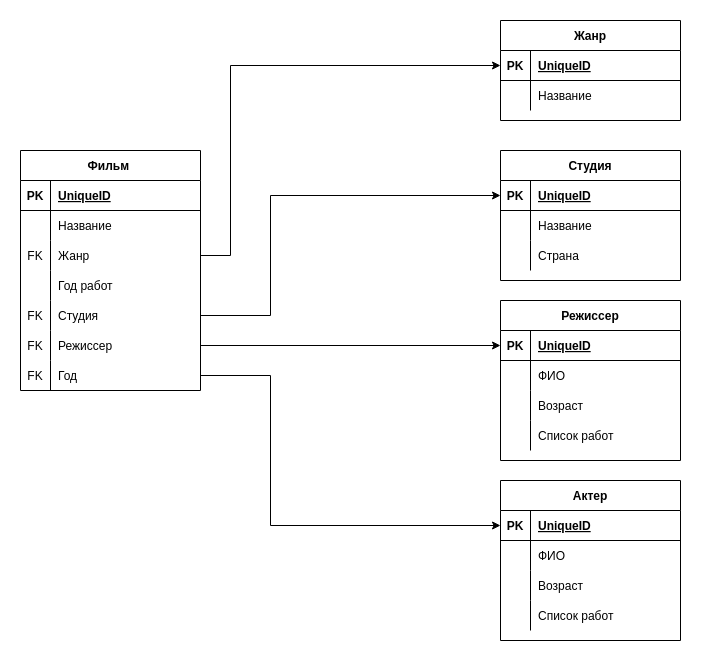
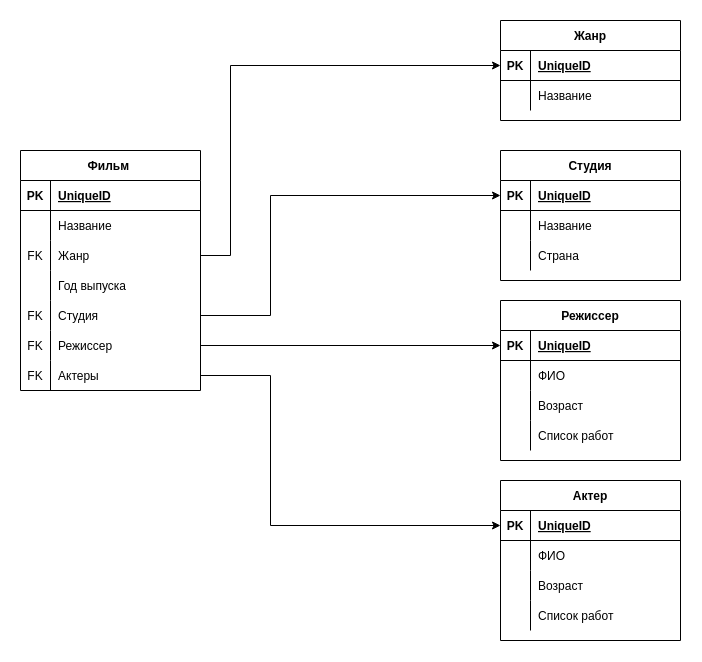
(87, 286) -> (93, 286)
(68, 376) -> (78, 376)
